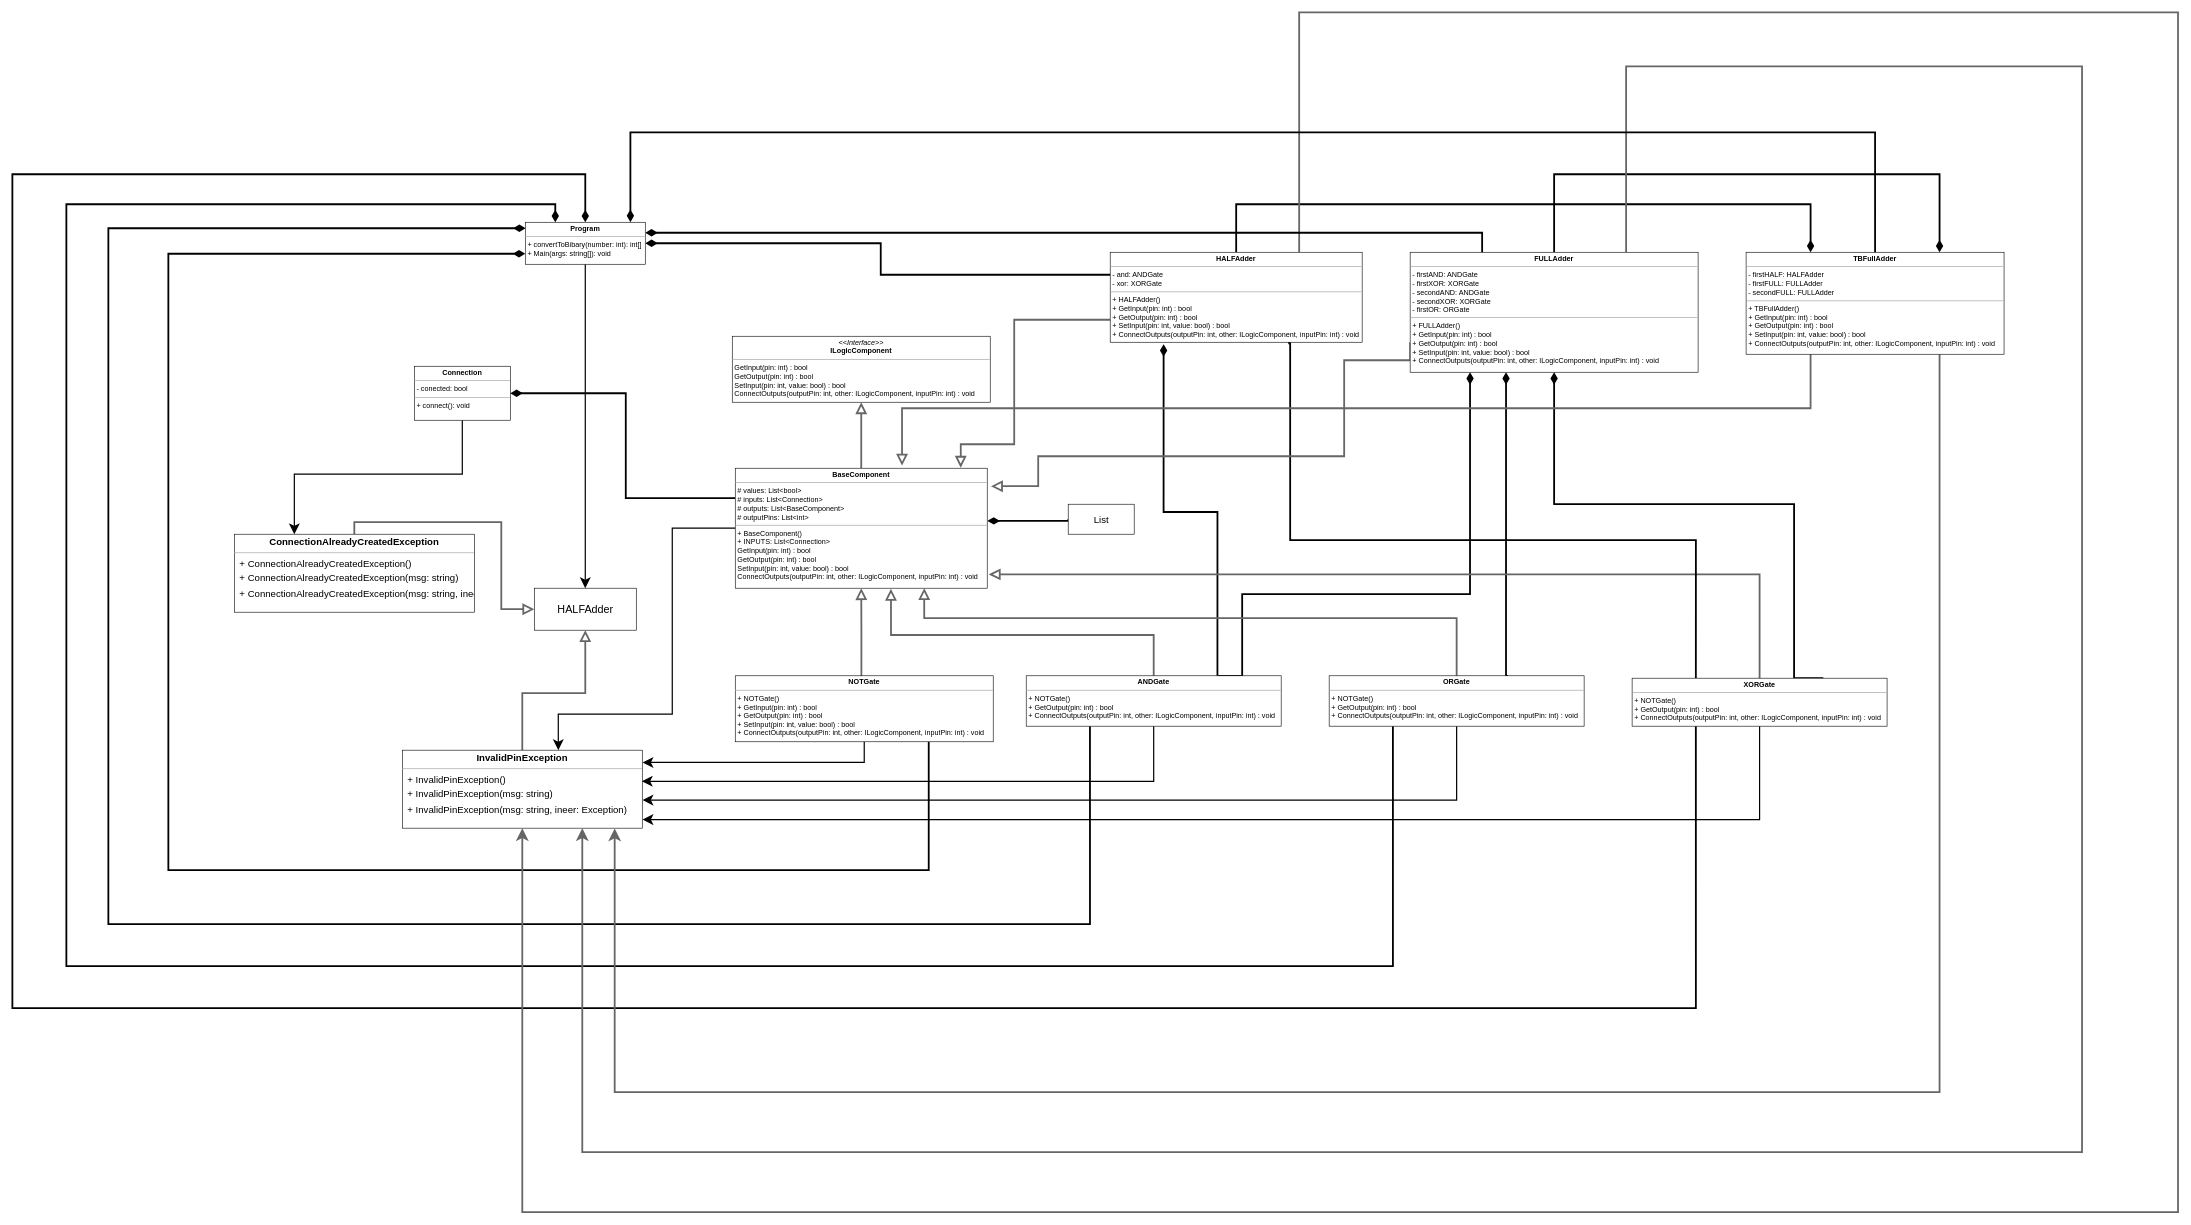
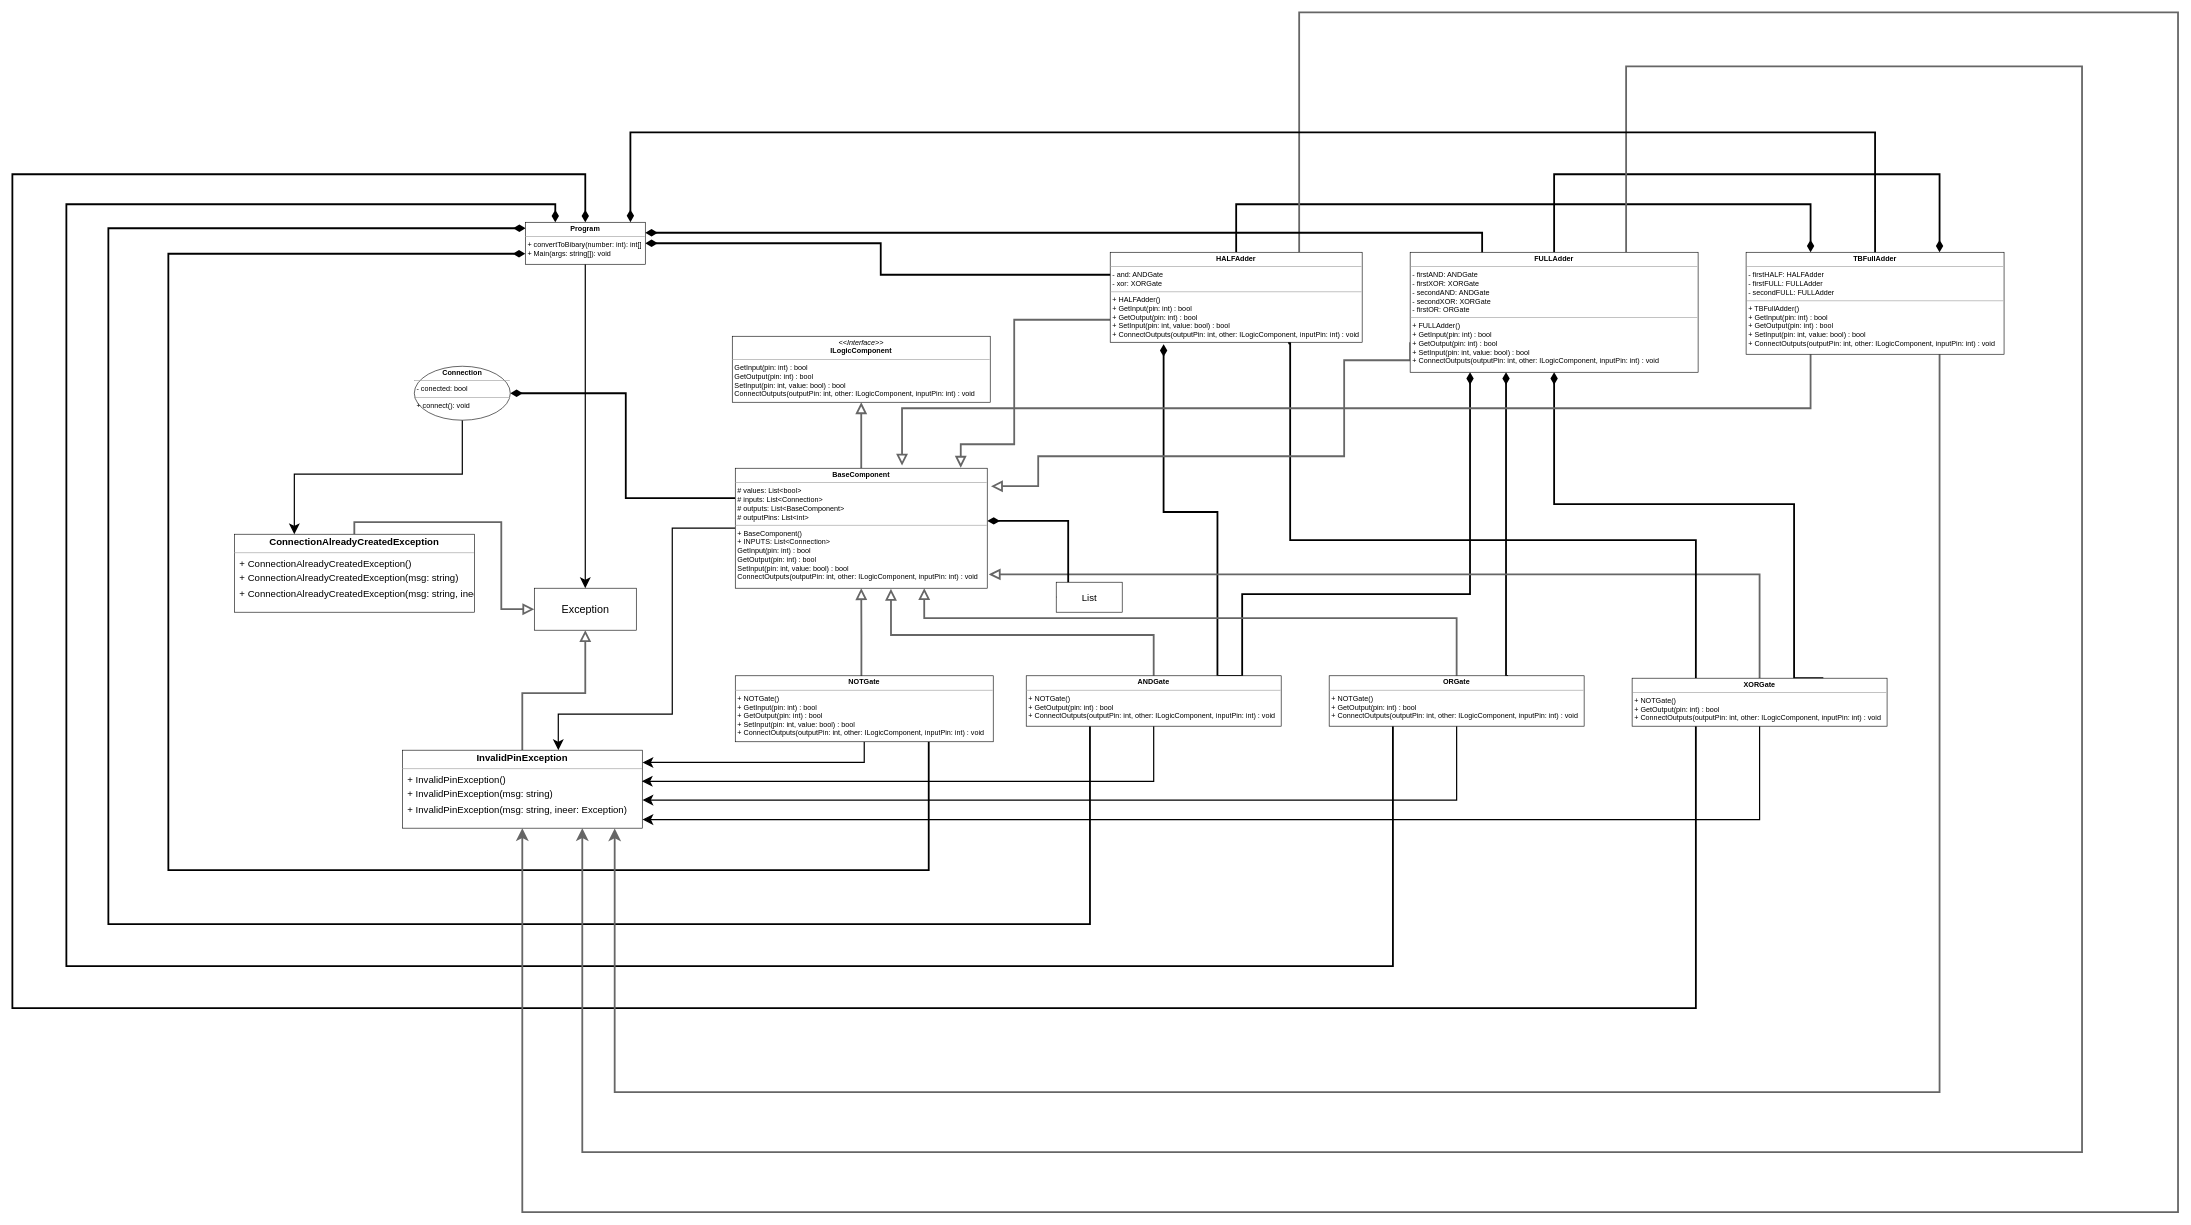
(462, 393) -> (462, 393)
(1101, 519) -> (1089, 597)
(586, 609) -> (586, 609)
